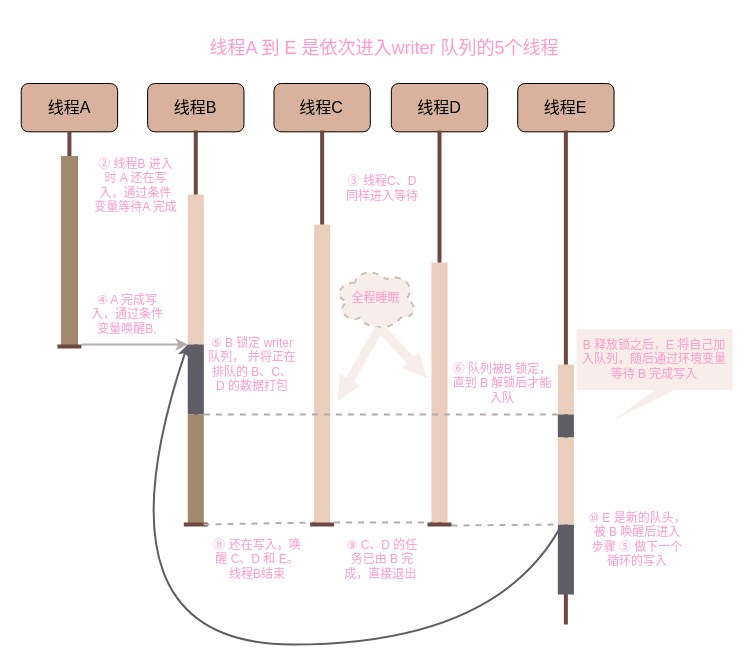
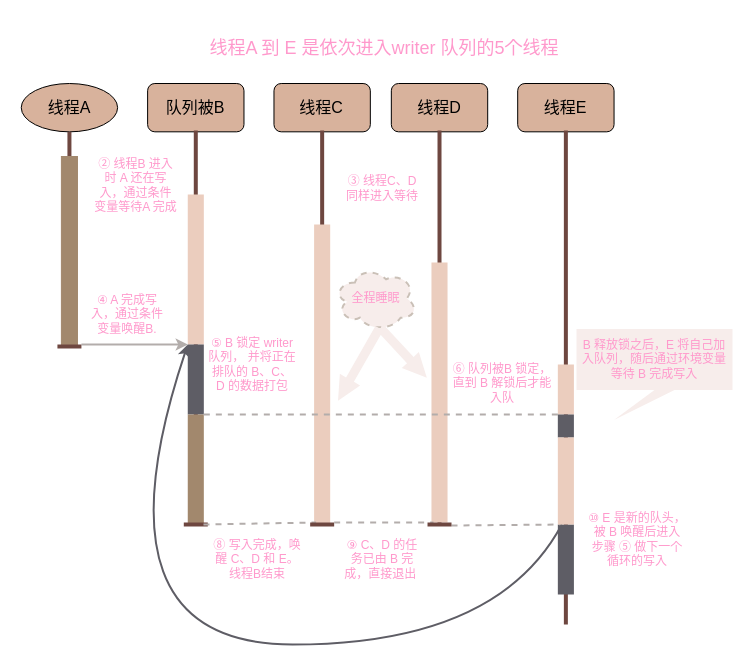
(69, 108) -> (69, 108)
(196, 108) -> (196, 108)
(258, 560) -> (258, 560)
